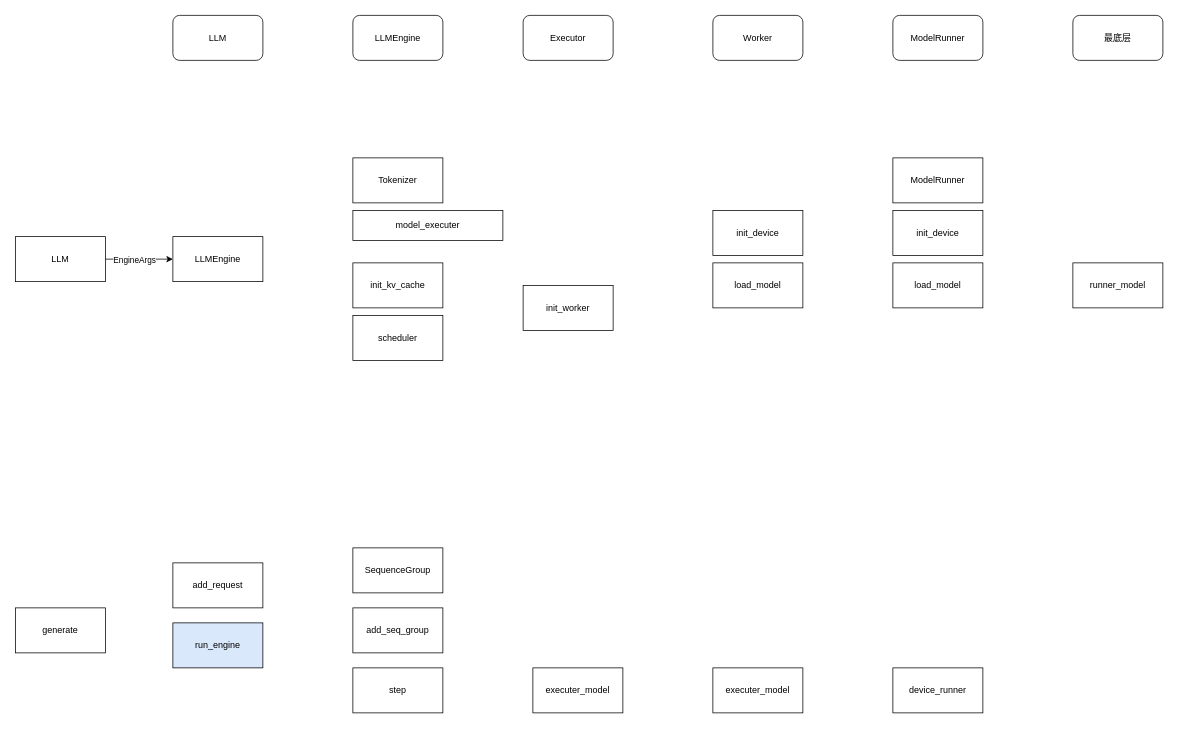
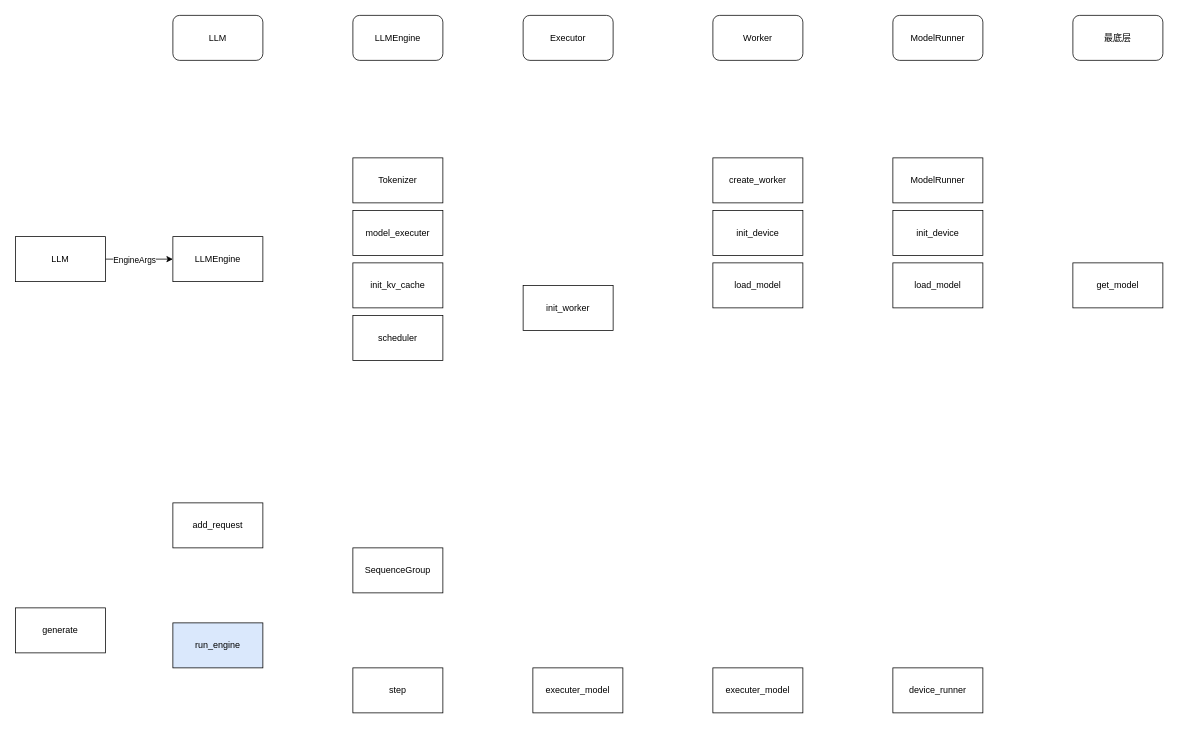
none -> (758, 180)
(428, 225) -> (398, 233)
(1118, 285) -> (1118, 285)
(218, 585) -> (218, 525)
(398, 630) -> none
